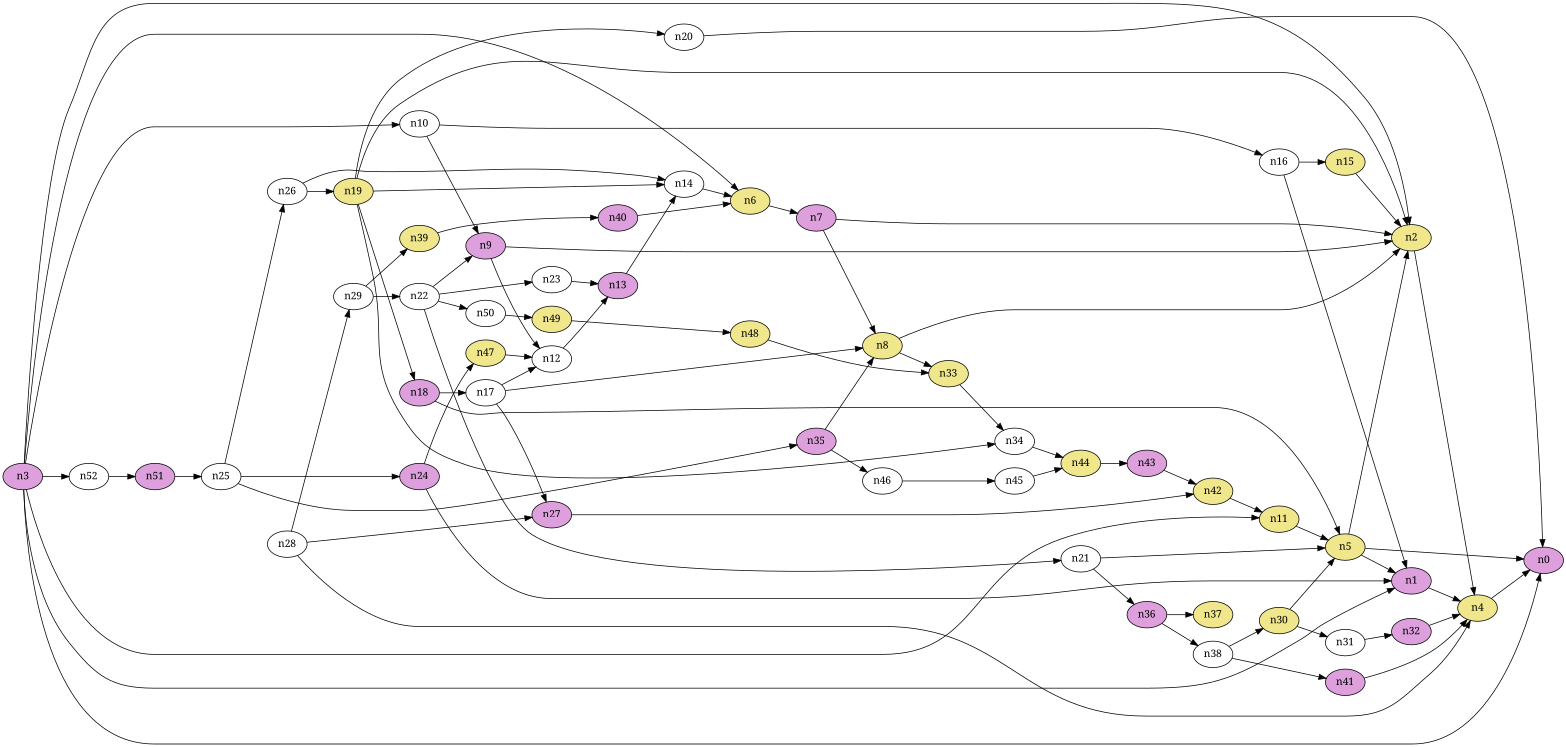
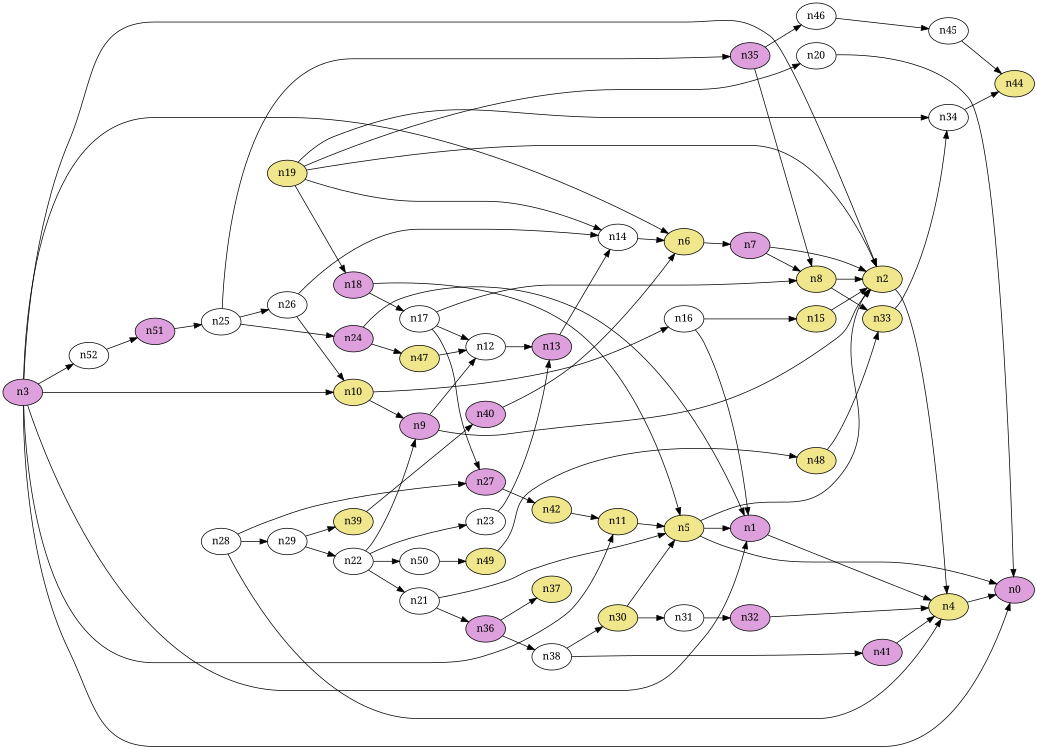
(420, 124) -> (353, 392)
(317, 191) -> (318, 346)
(1147, 463) -> none
